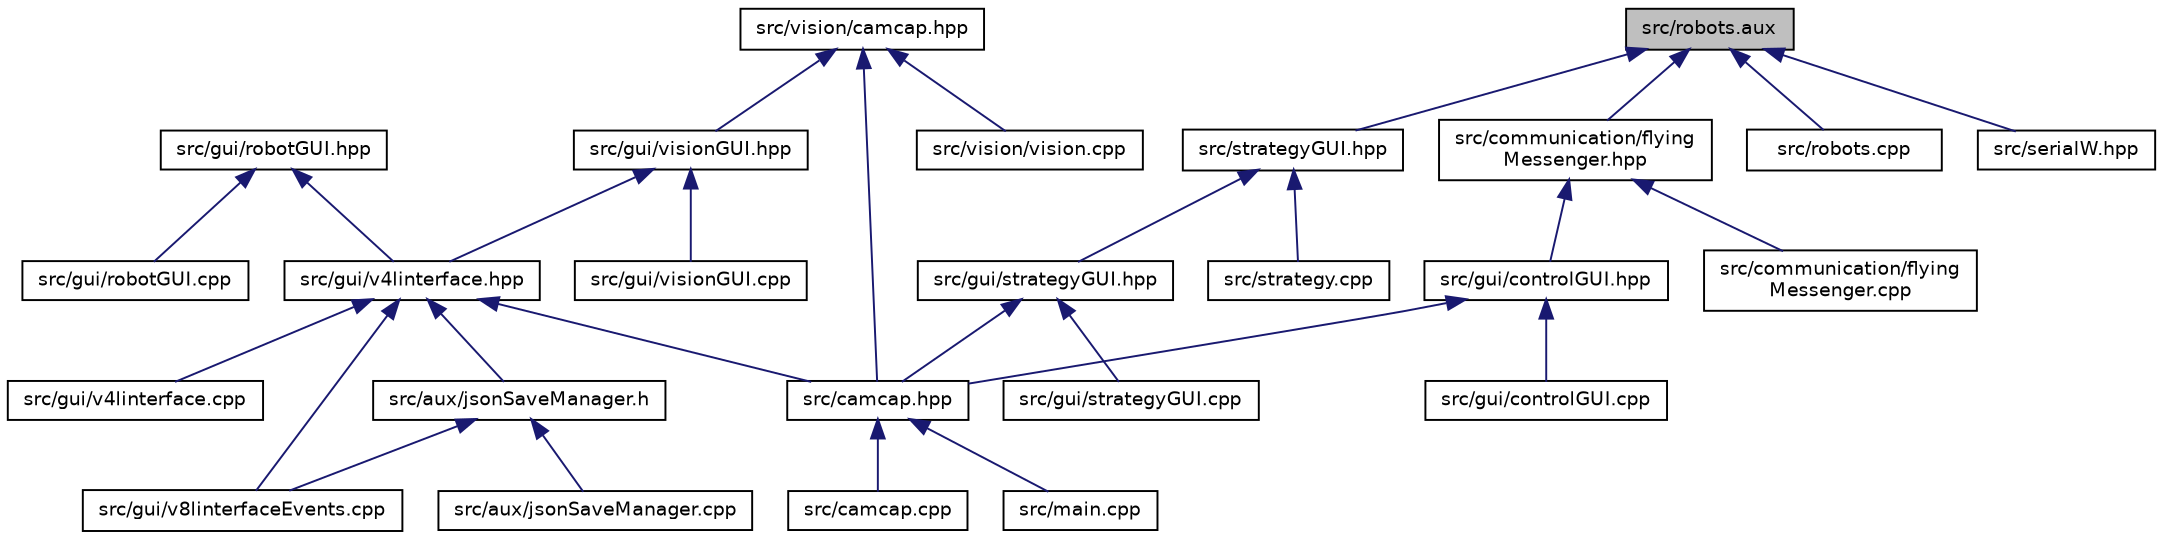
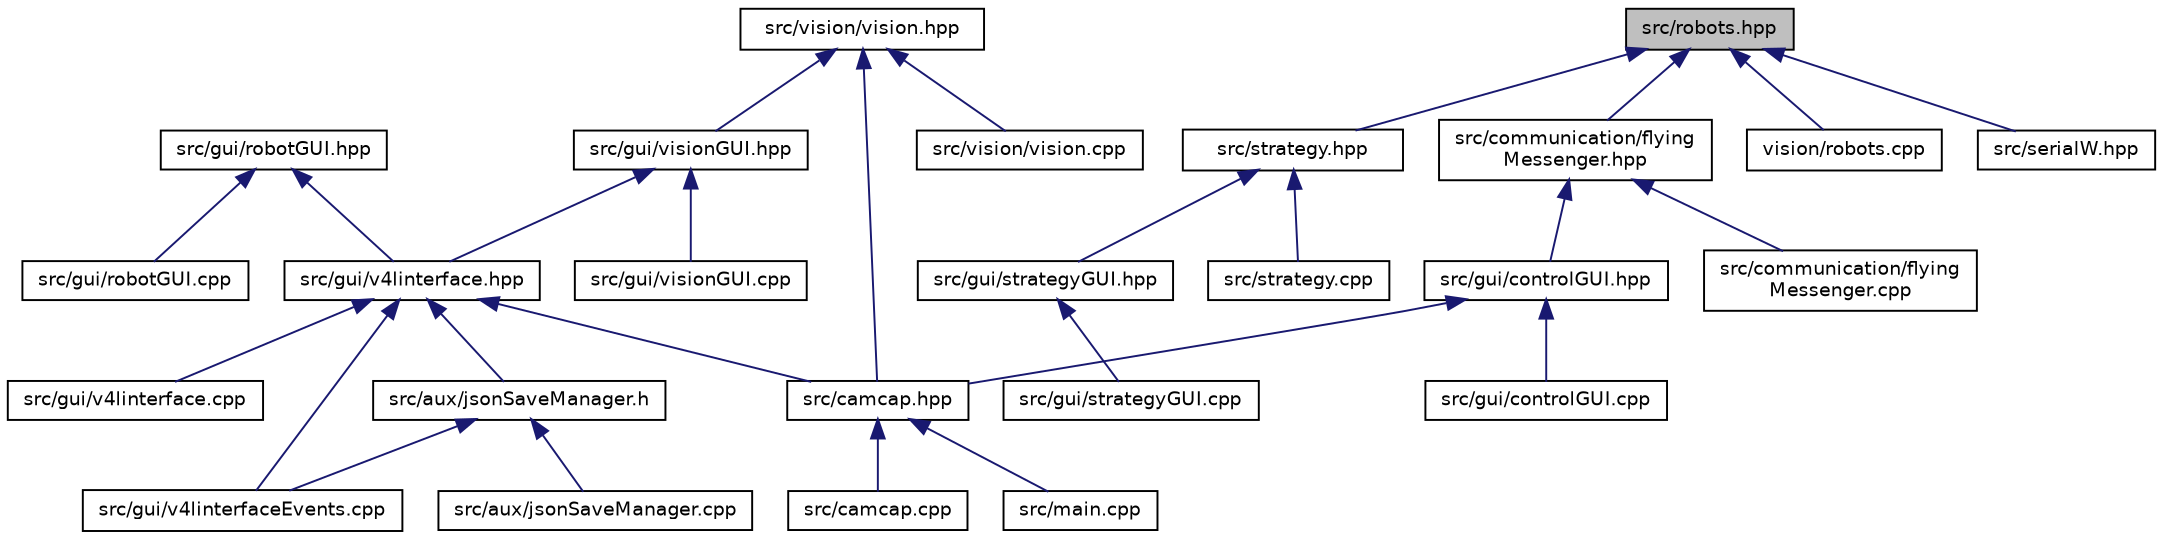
(862, 29) -> (862, 29)
(1710, 29) -> (1710, 29)
(1293, 150) -> (1293, 150)
(1844, 150) -> (1844, 150)
(953, 346) -> none
(243, 511) -> (243, 511)
